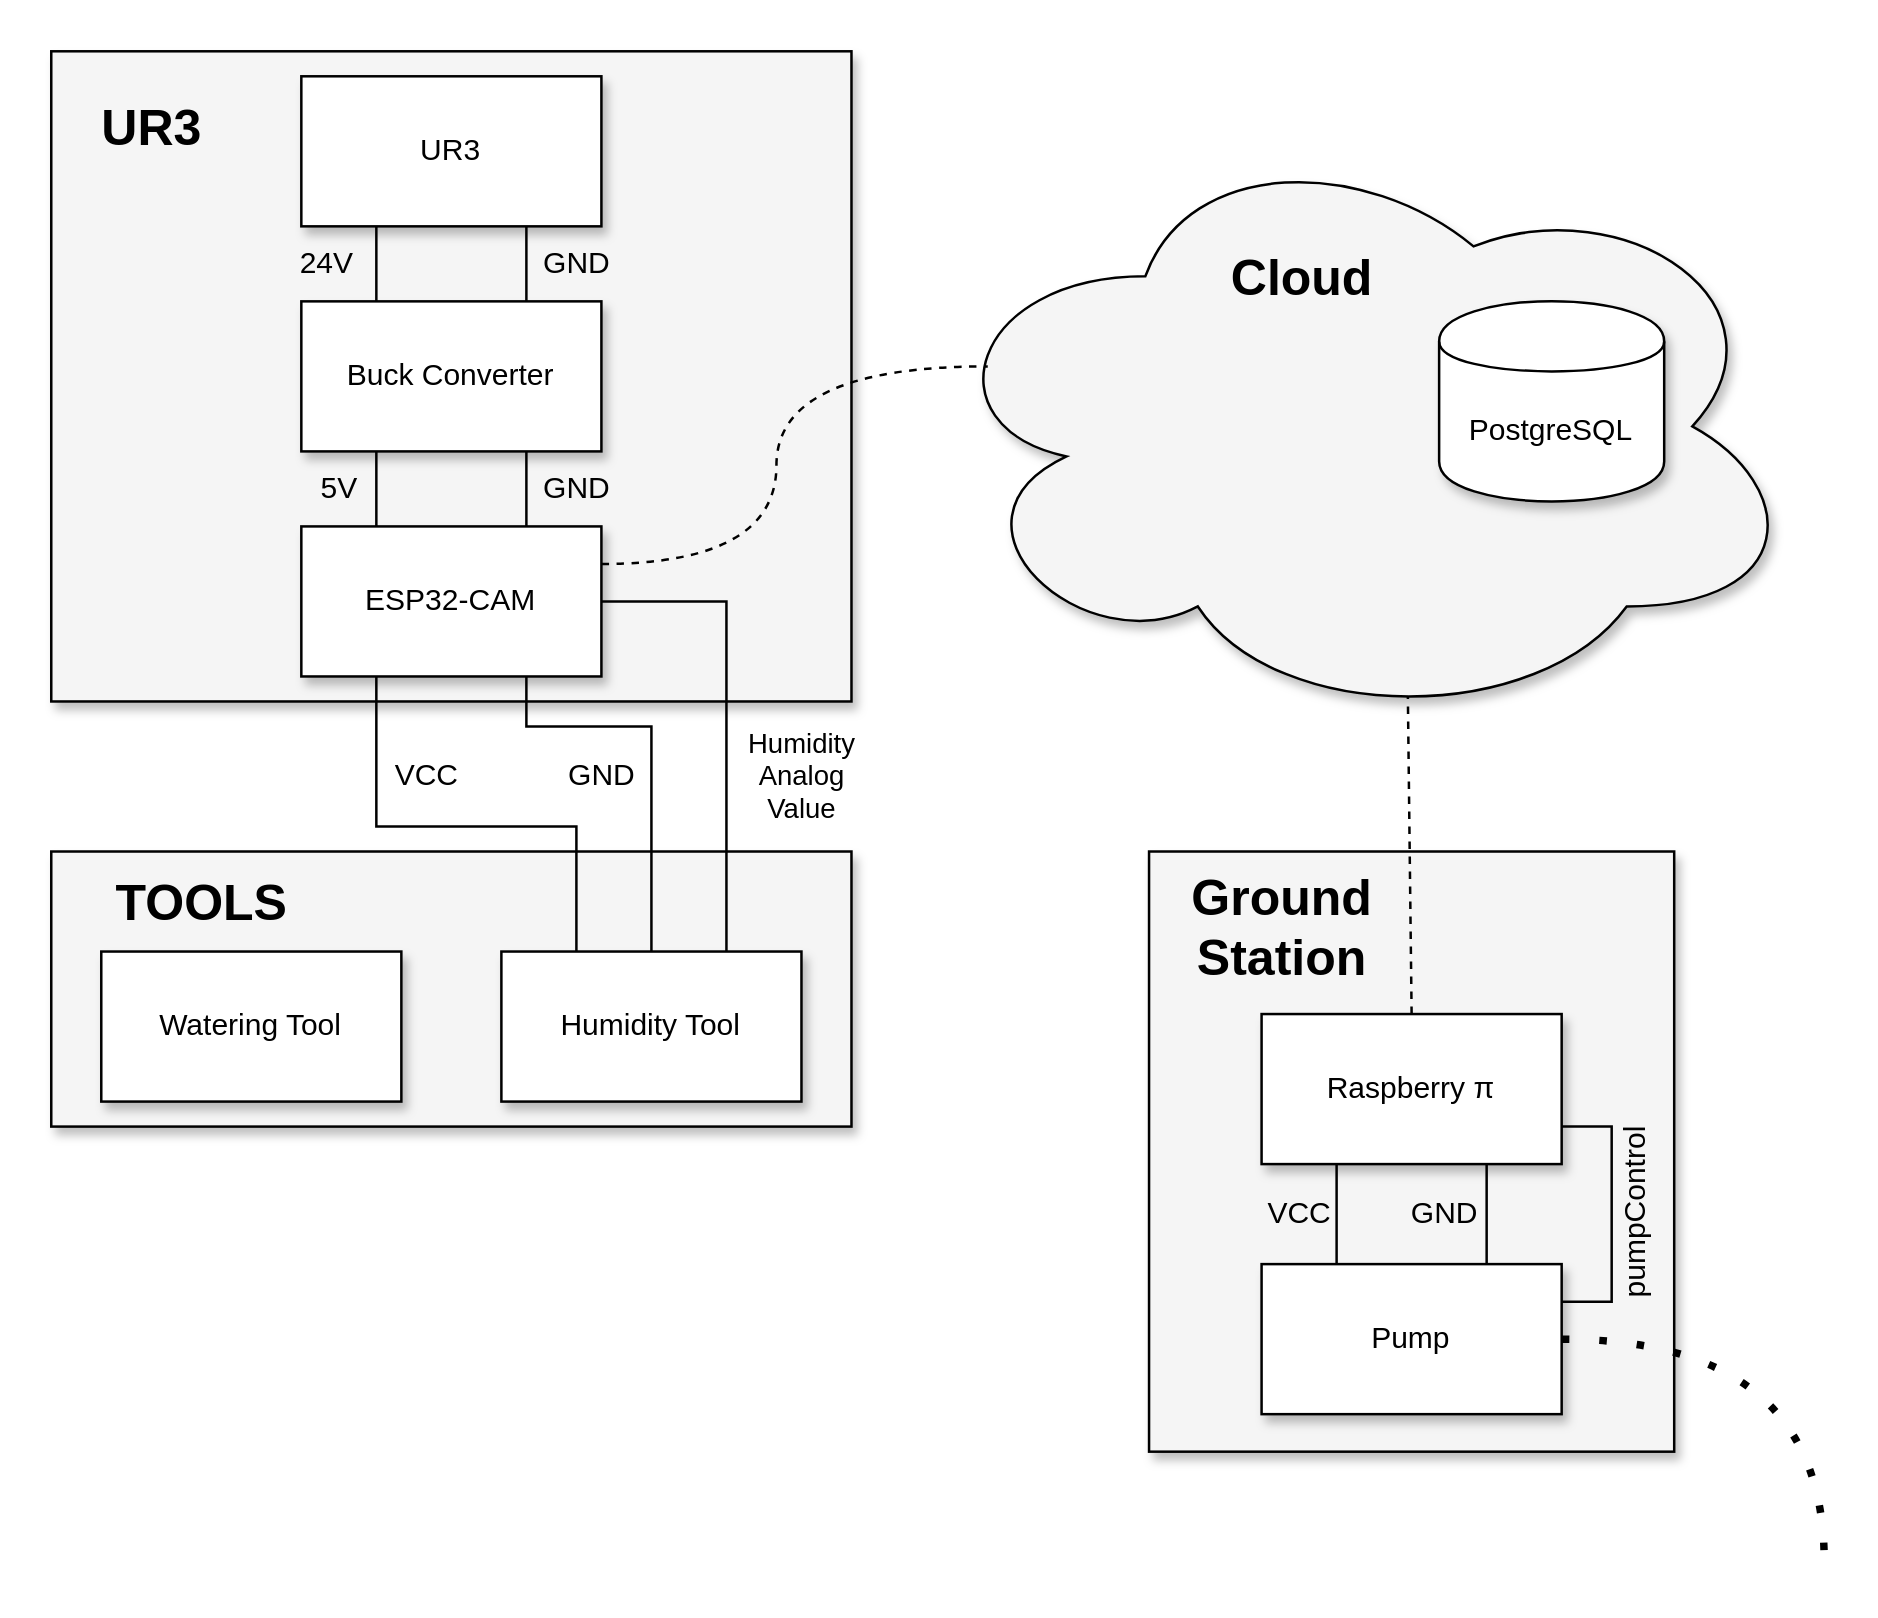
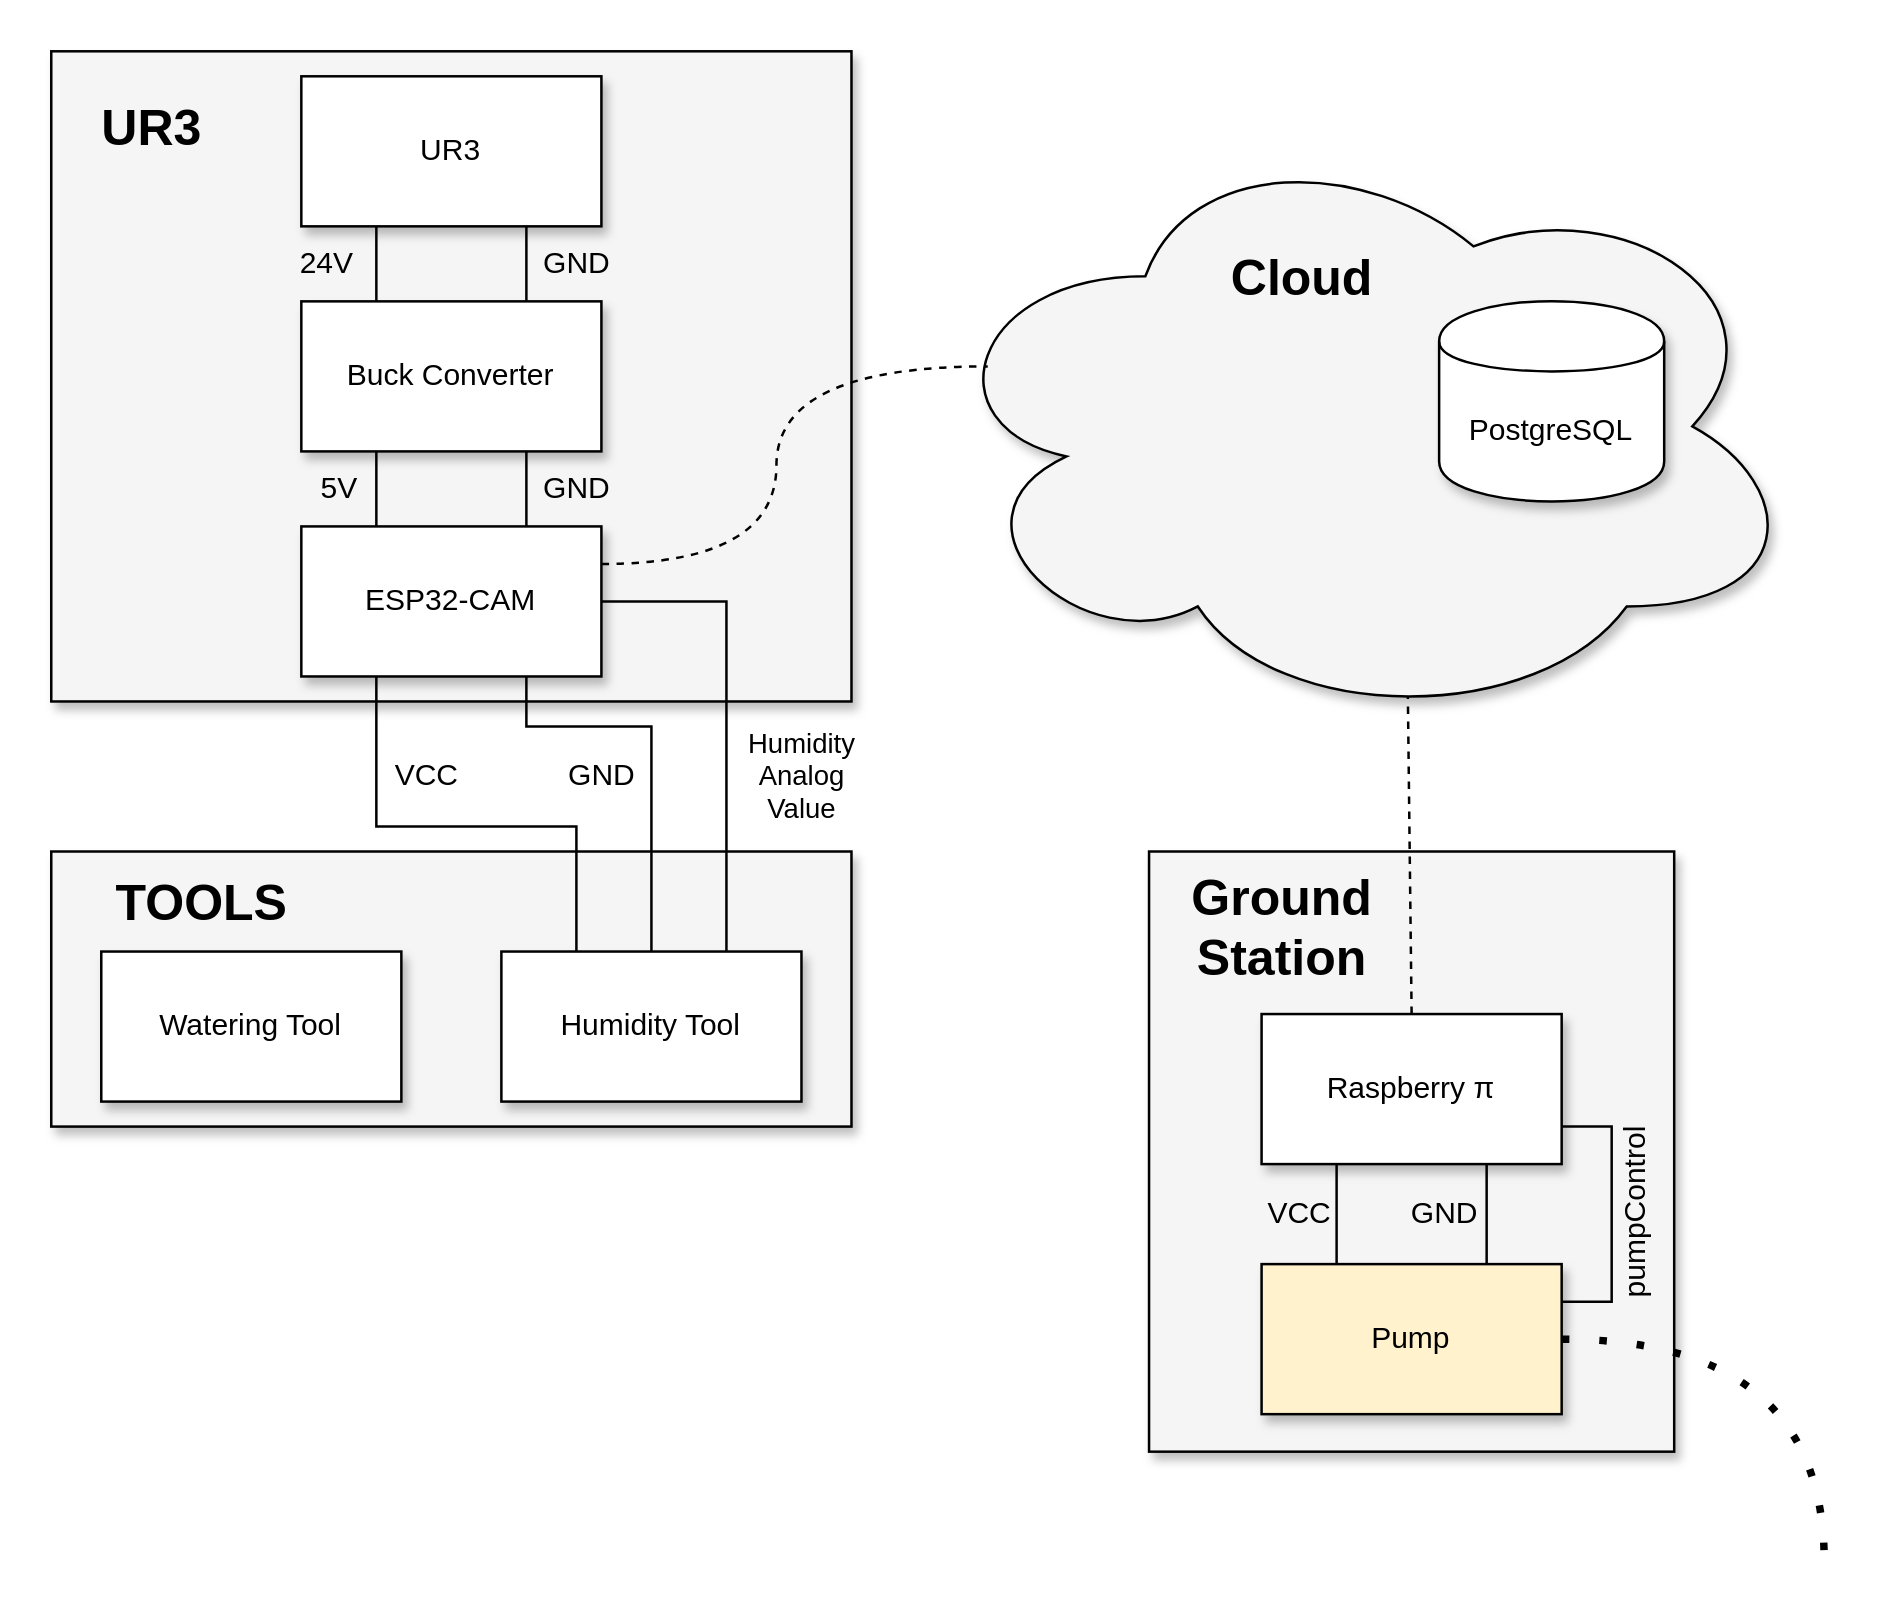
(1411, 1339) -> (1411, 1339)
